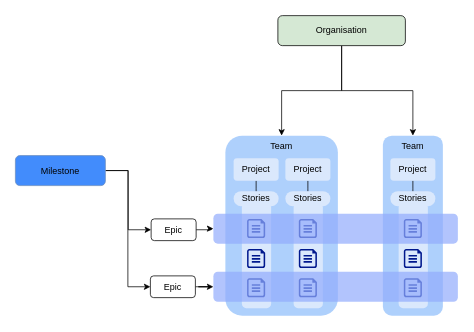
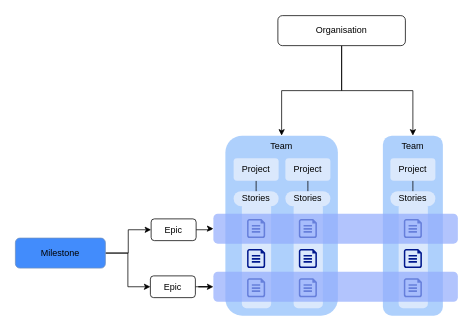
(342, 30) -> (342, 30)
(60, 170) -> (60, 253)
